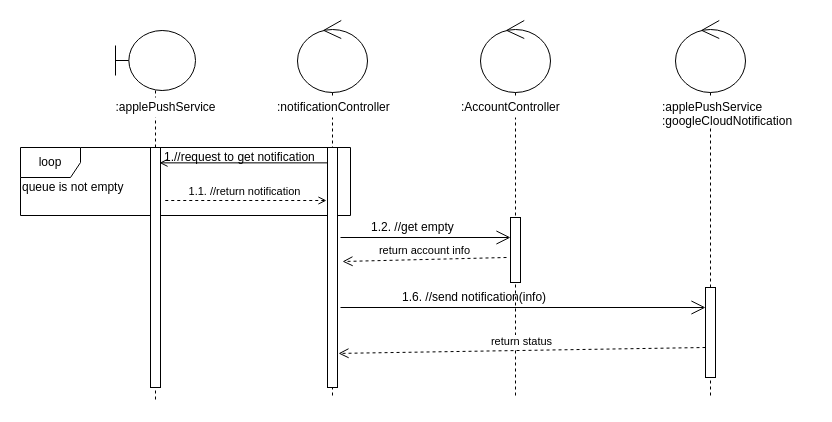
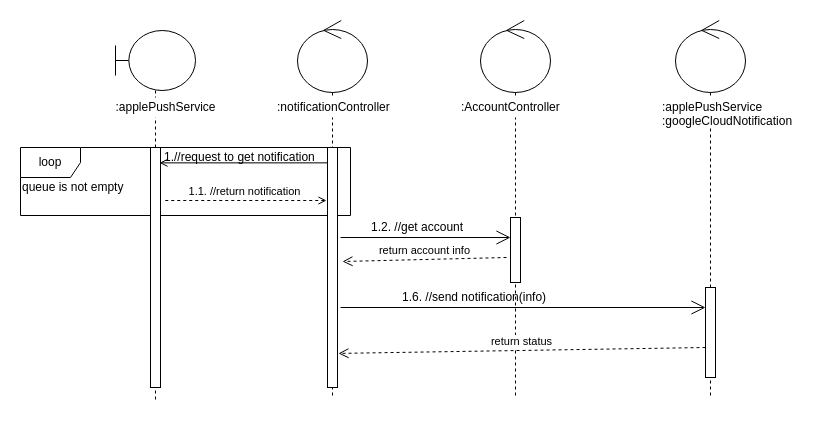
(419, 228) -> (426, 228)
